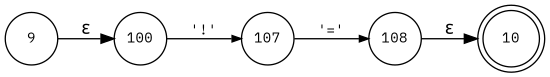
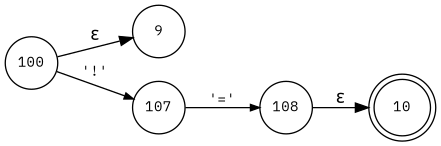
(79, 39) -> (89, 49)
